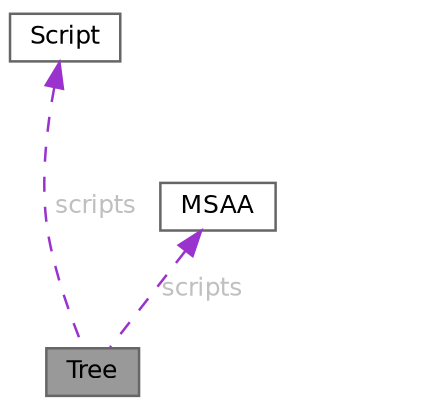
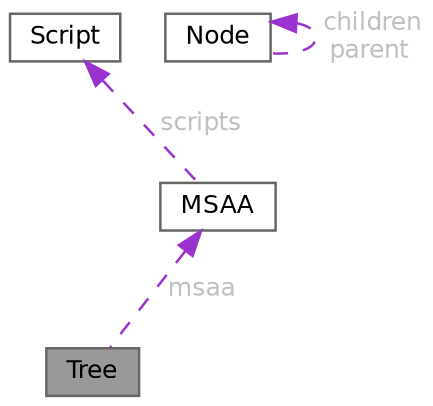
none -> (218, 38)
(46, 220) -> (150, 131)
(199, 289) -> (199, 289)
